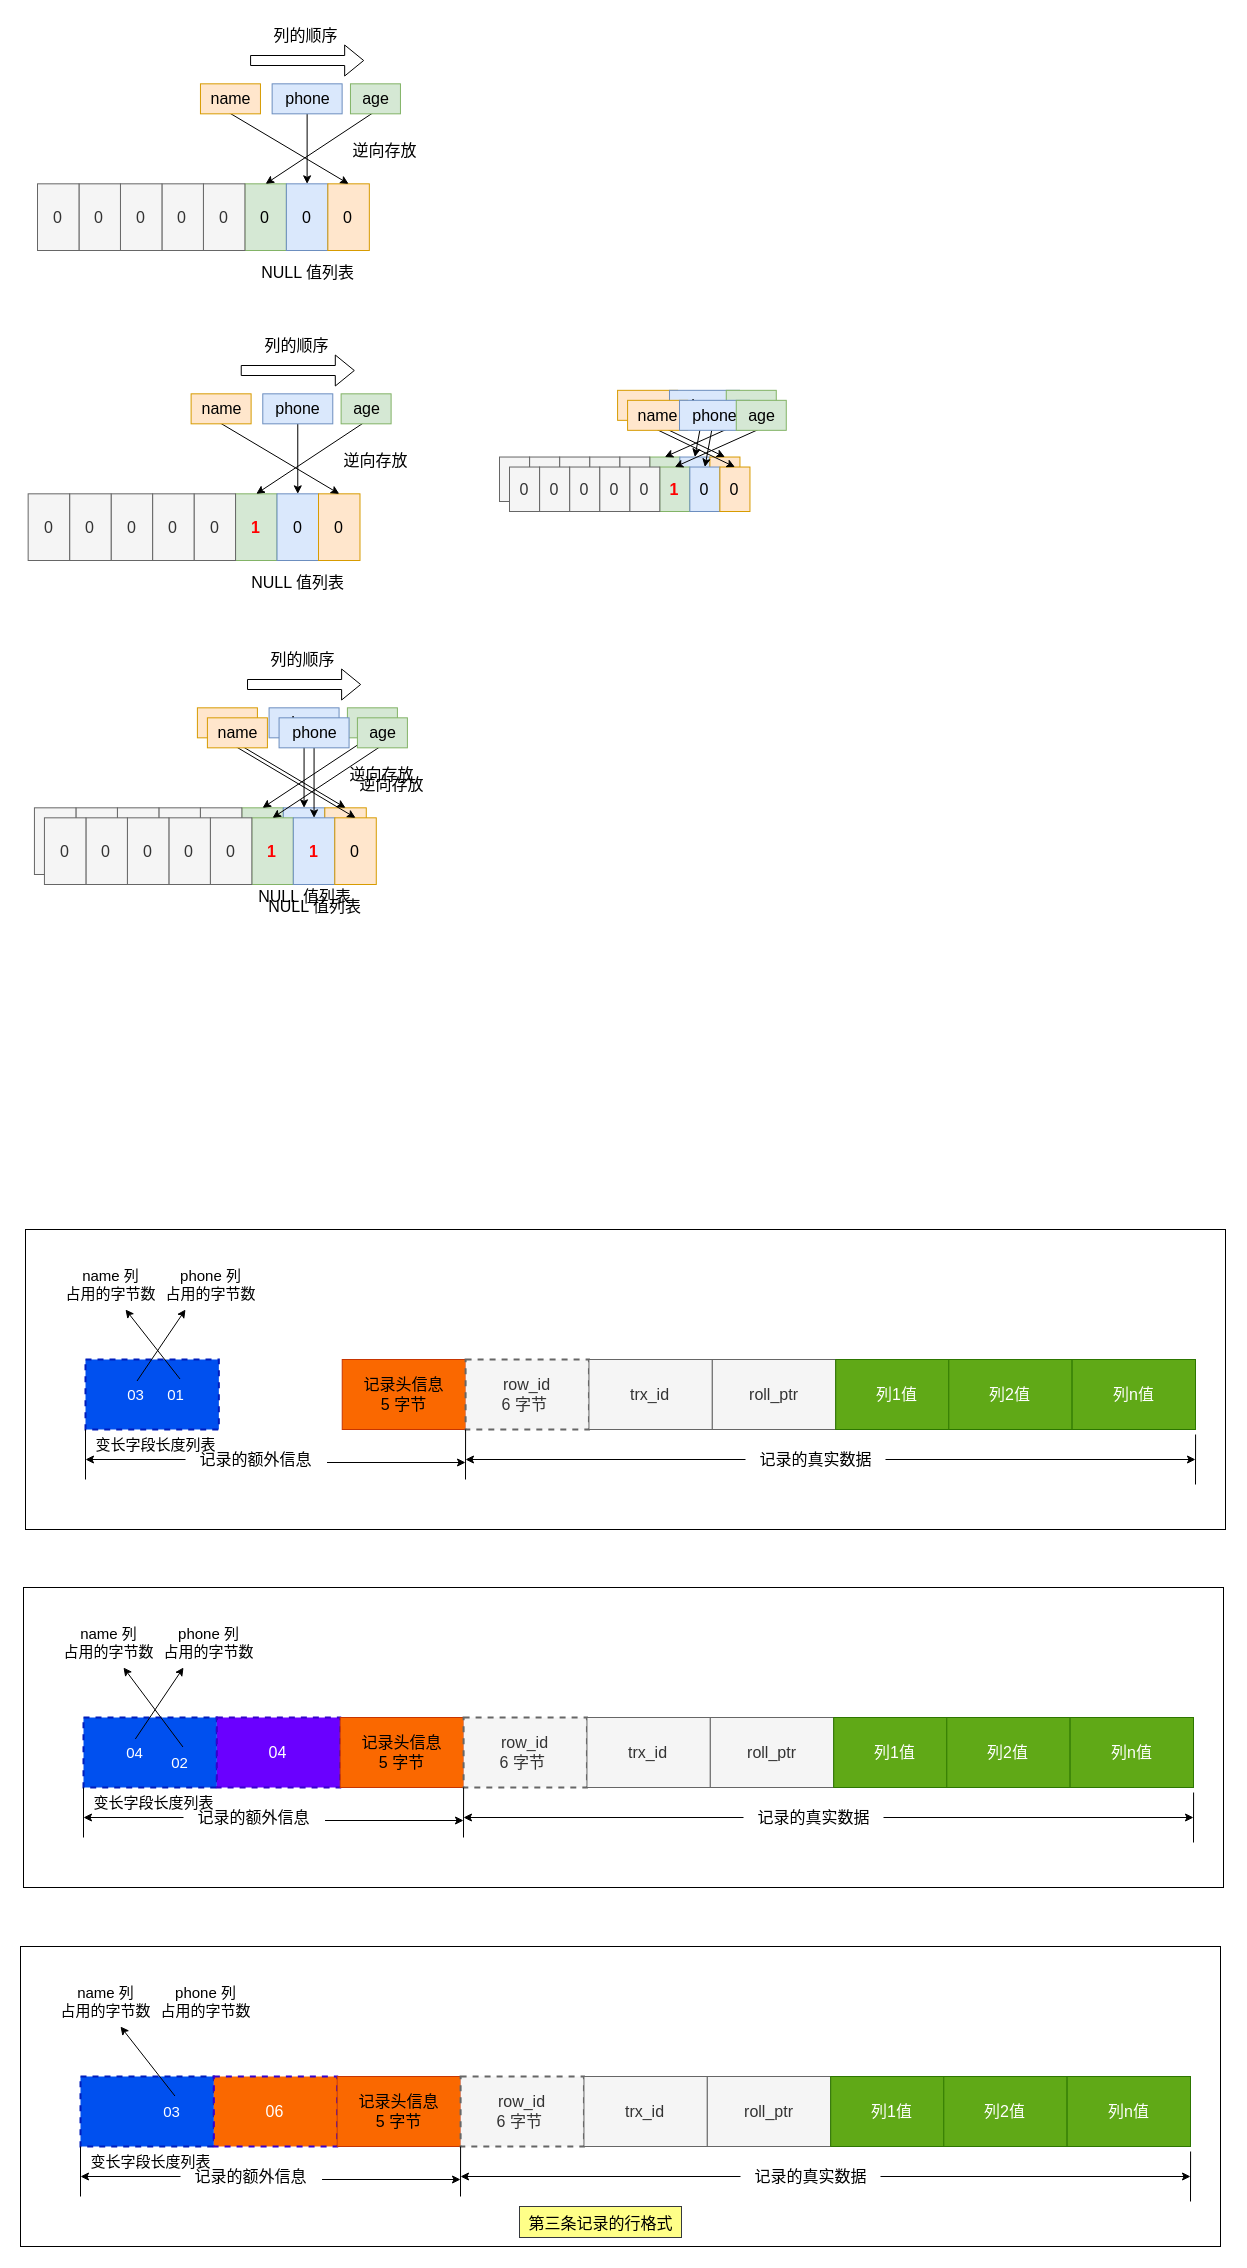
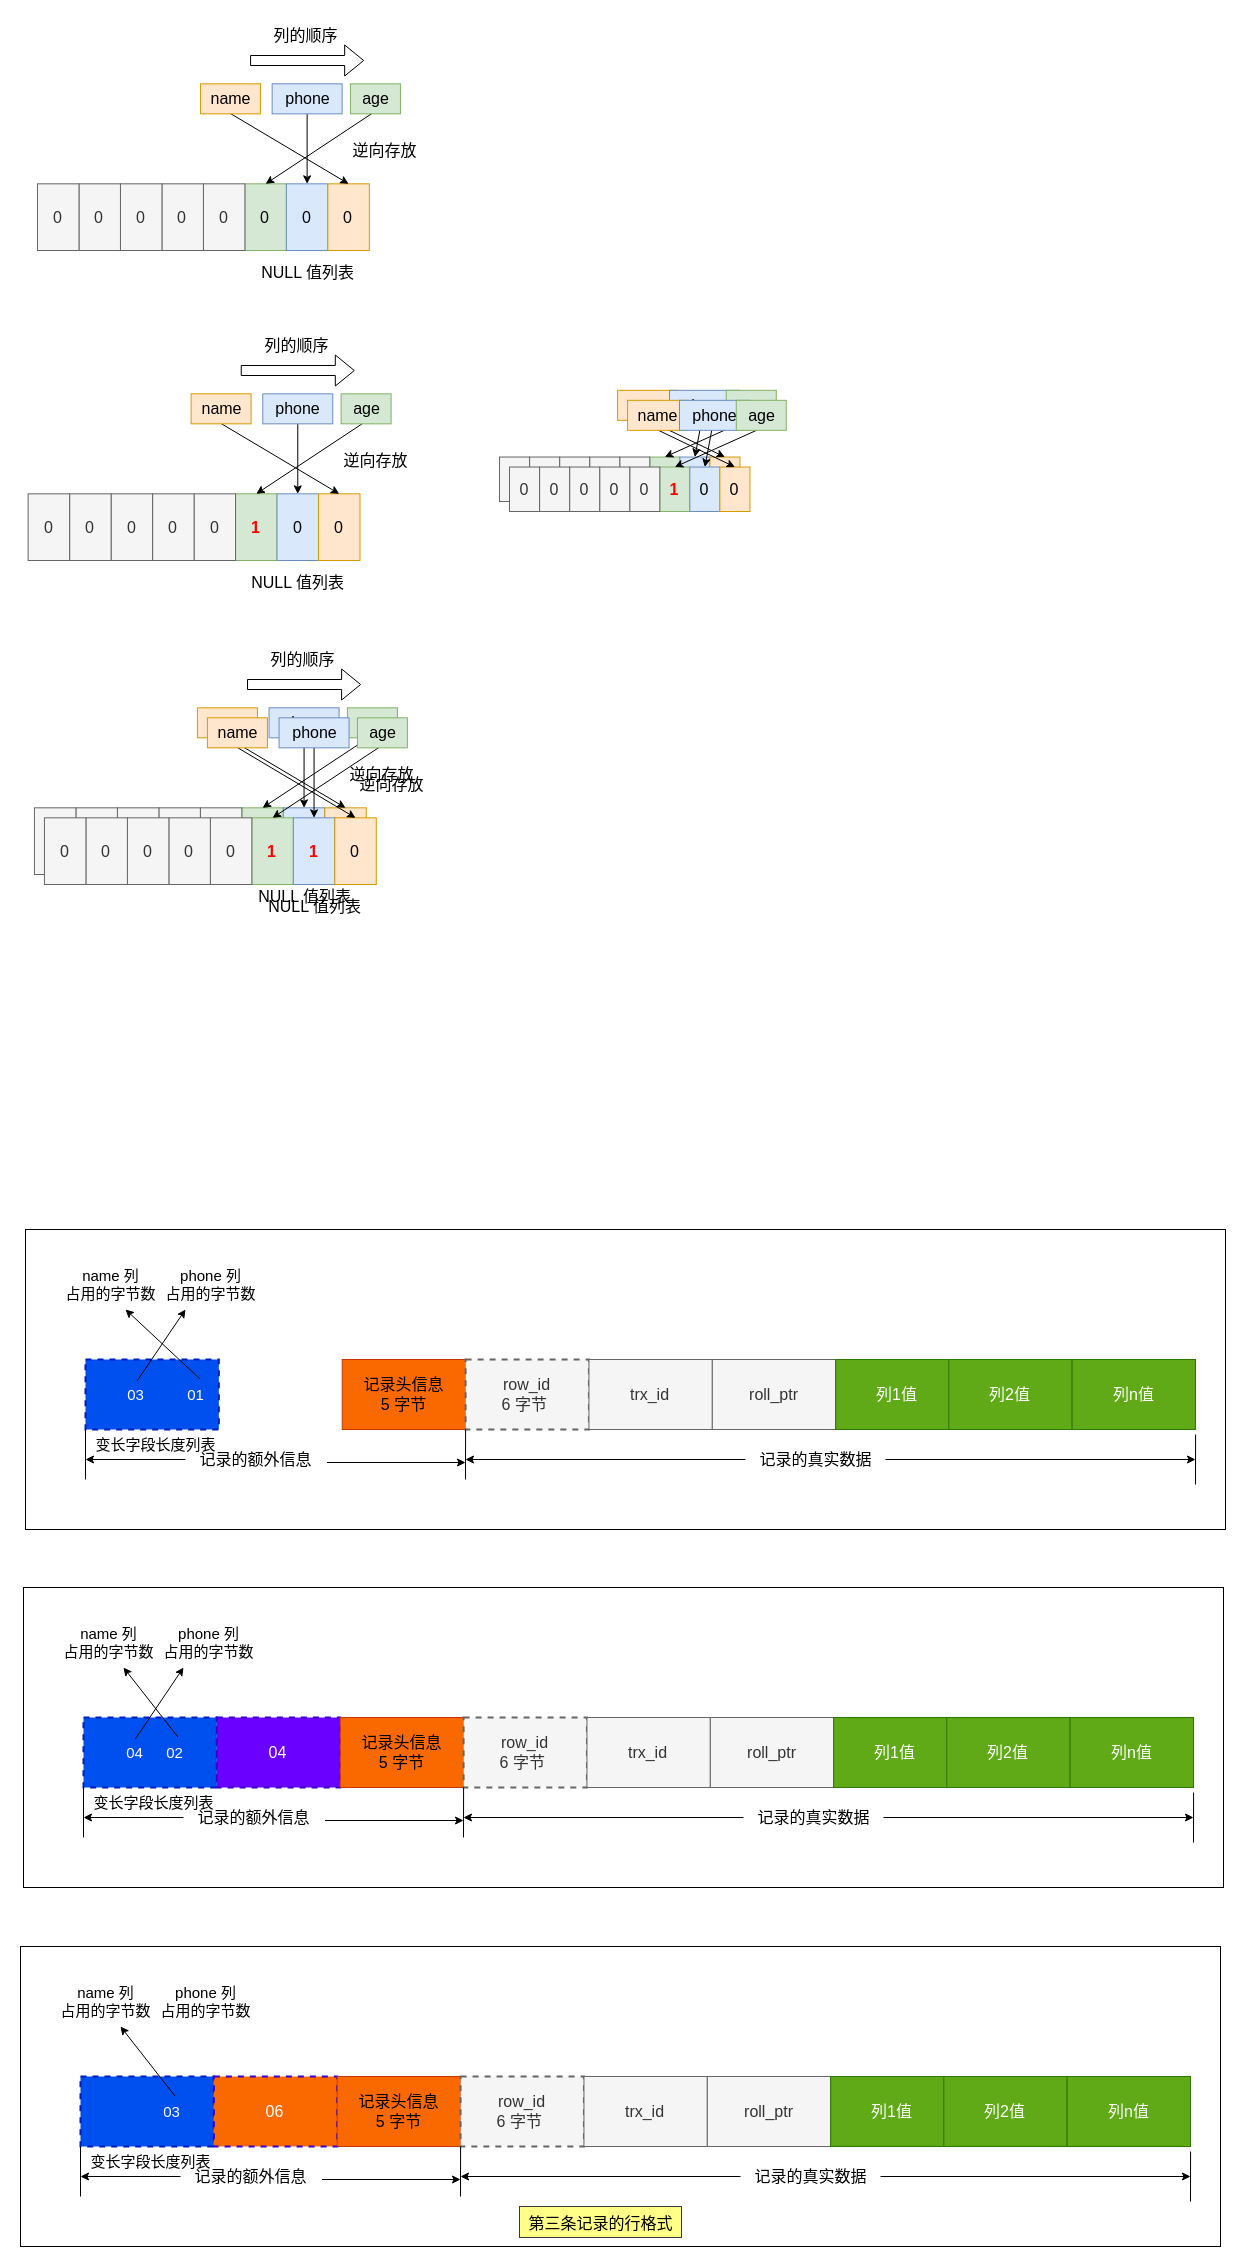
(176, 1395) -> (196, 1395)
(179, 1763) -> (174, 1753)
